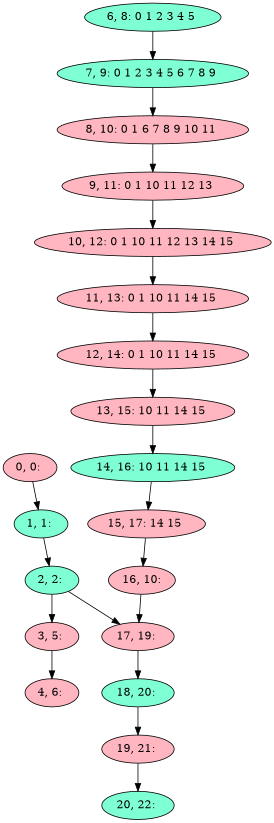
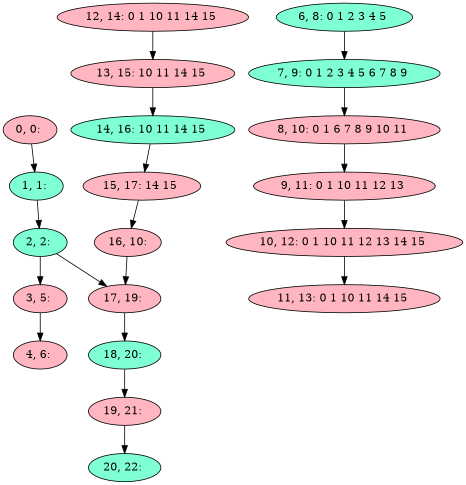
(153, 323) -> none
